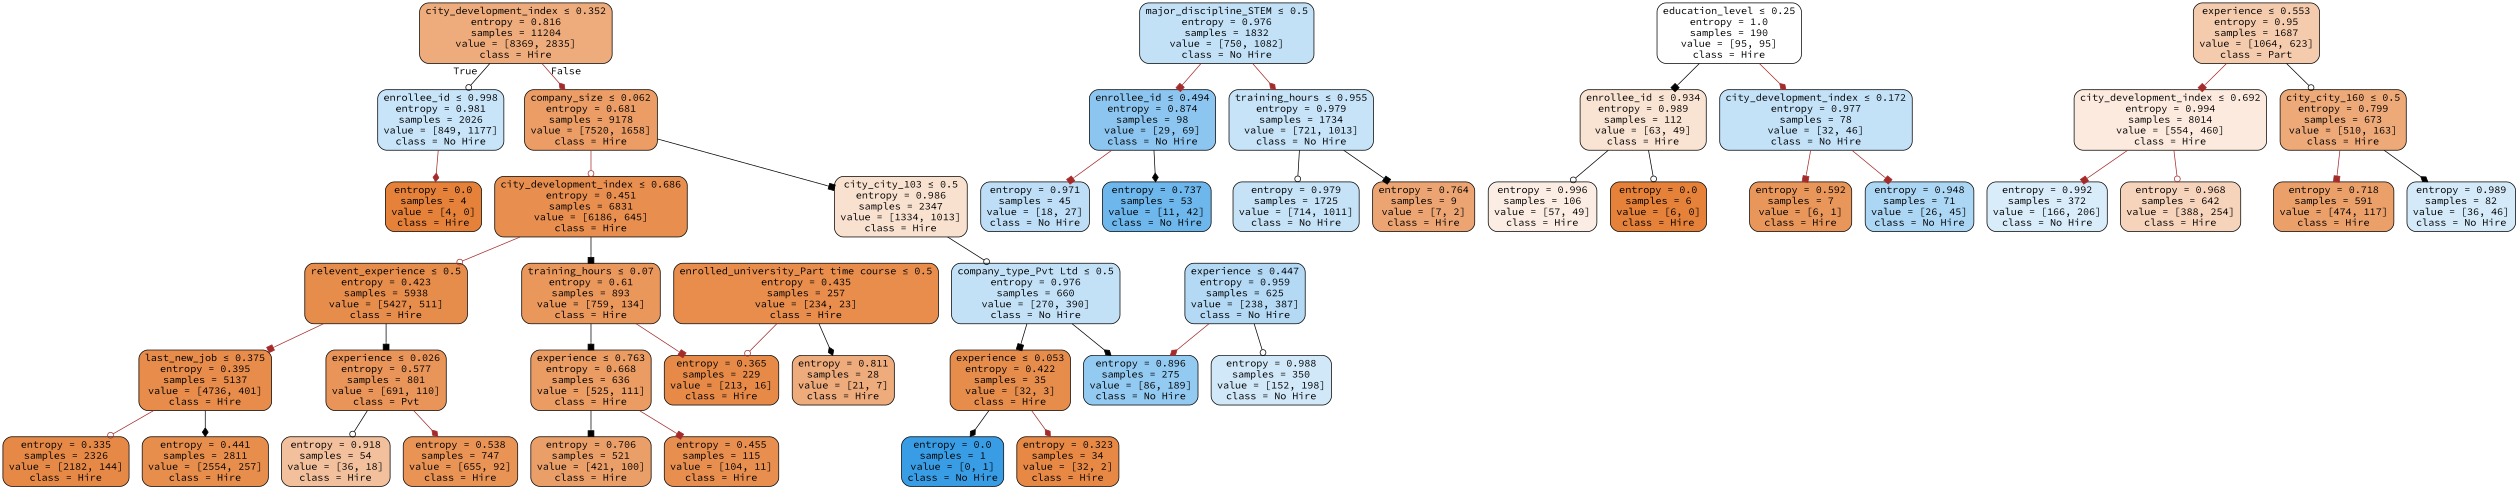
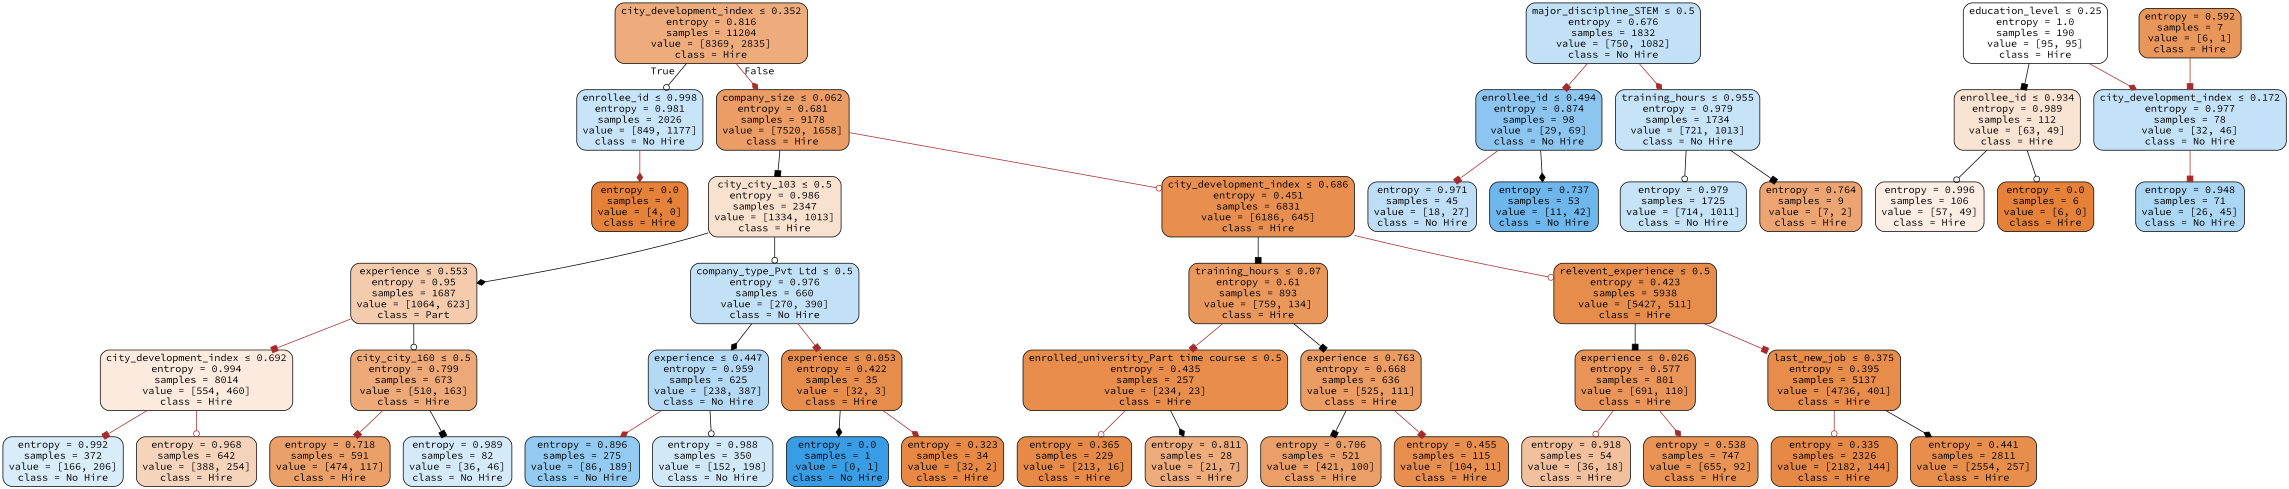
(1227, 22) -> (1613, 22)
(1809, 162) -> (2190, 70)
(2402, 163) -> (435, 420)
none -> (598, 260)
(1024, 333) -> (806, 334)
(1088, 337) -> (744, 333)
(657, 338) -> (1210, 334)
(386, 402) -> (1635, 402)
(361, 421) -> (1605, 421)
